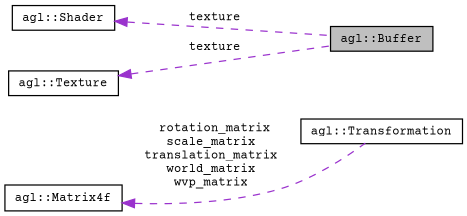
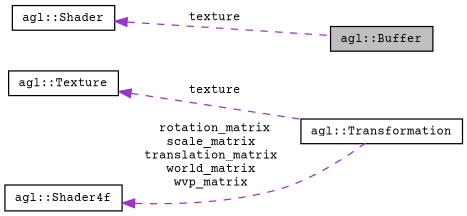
(231, 60) -> (217, 106)
(64, 198) -> (64, 198)
